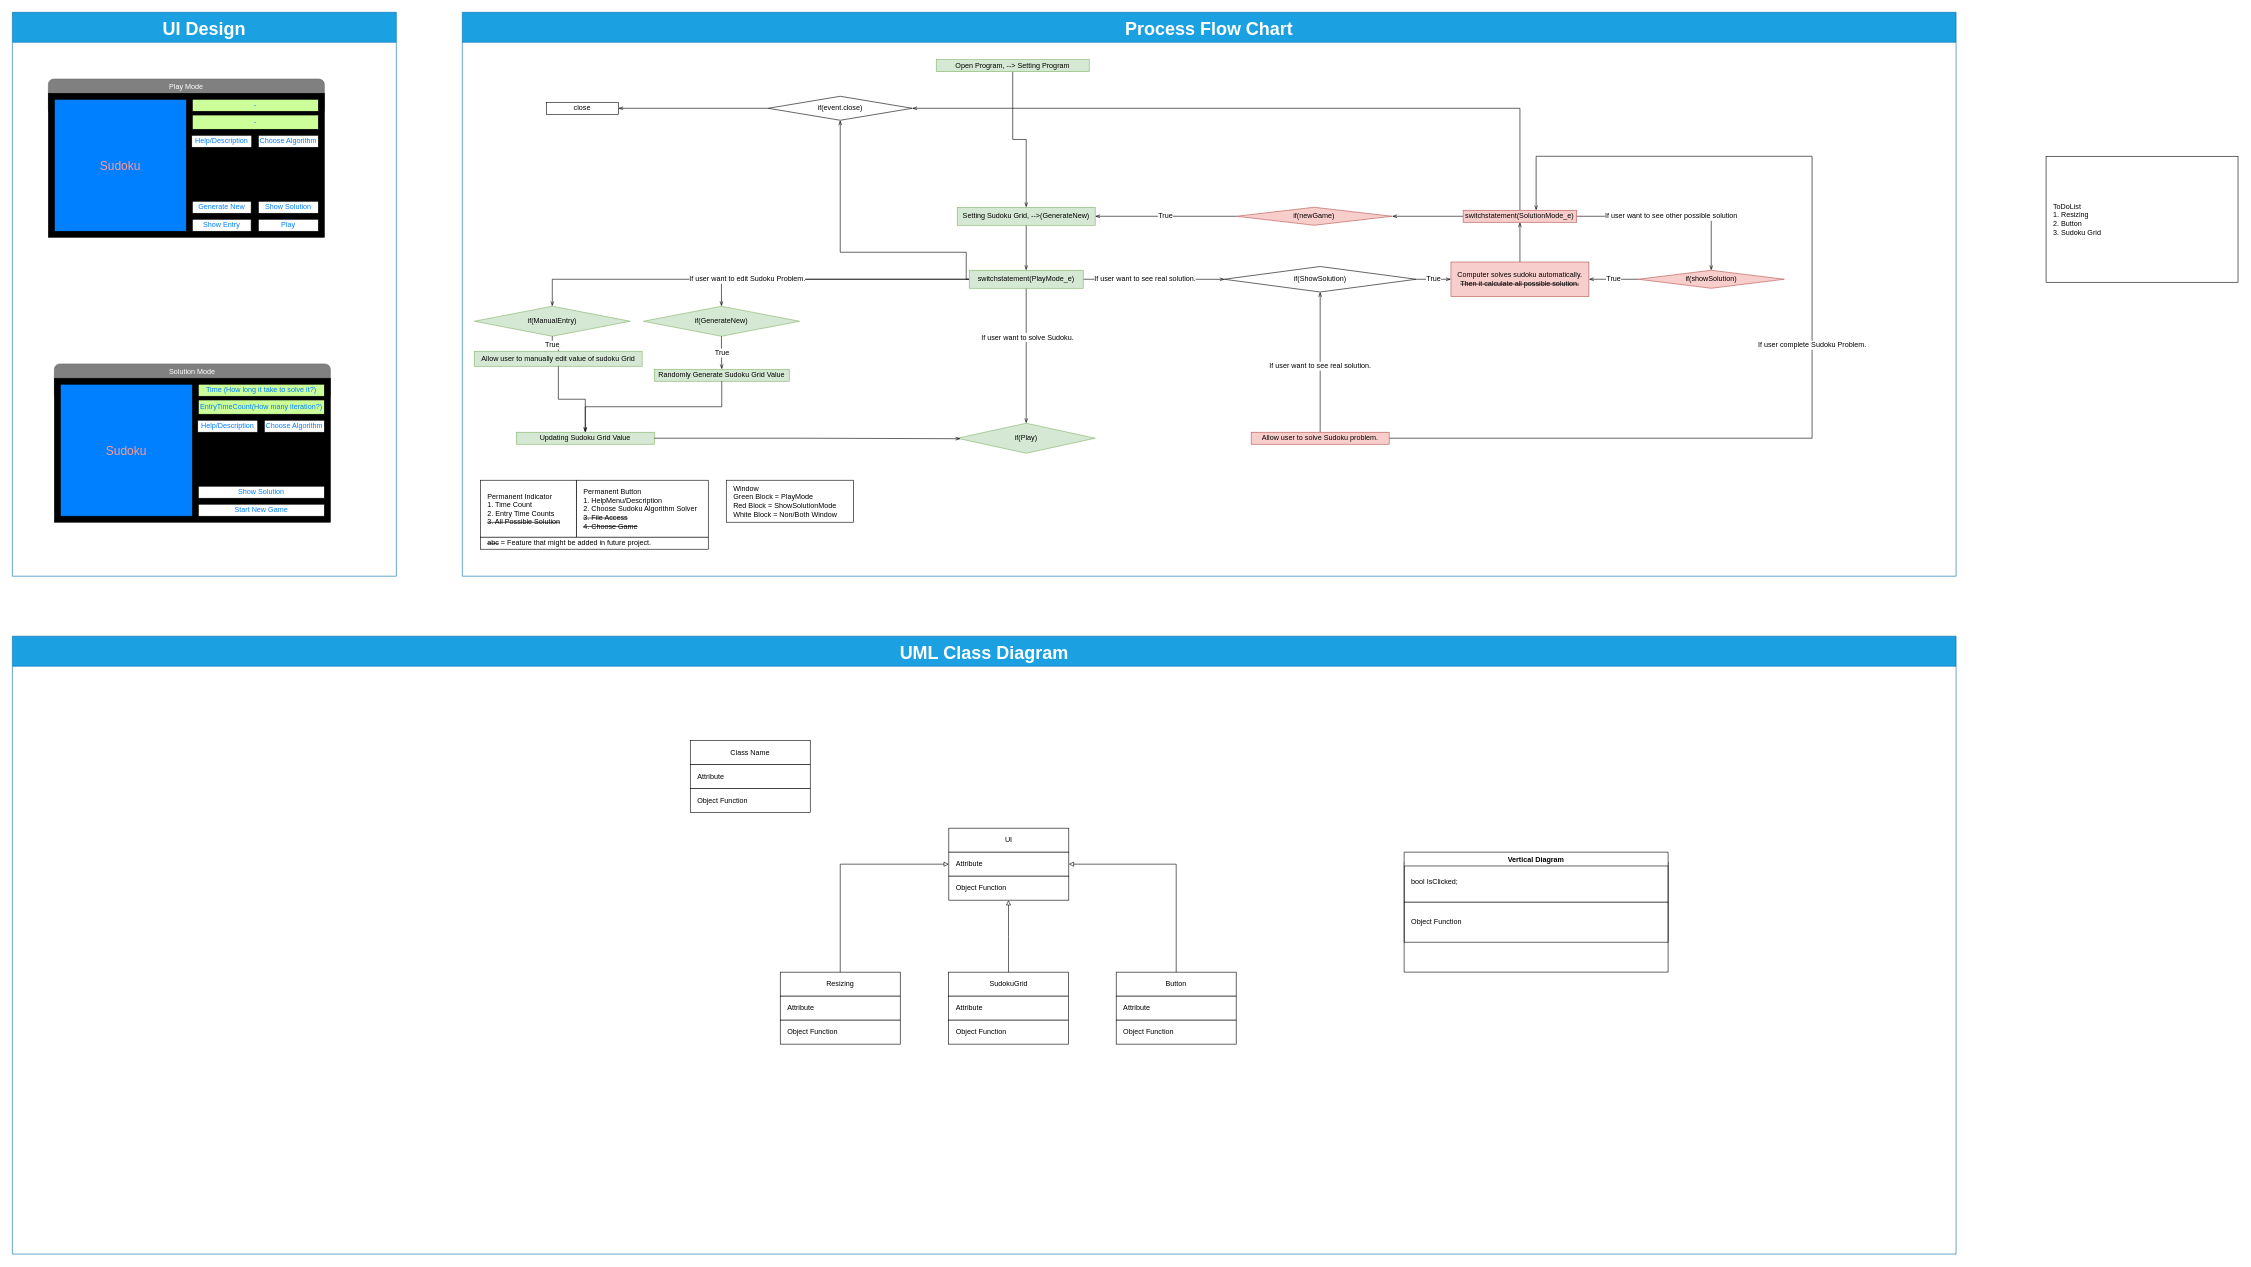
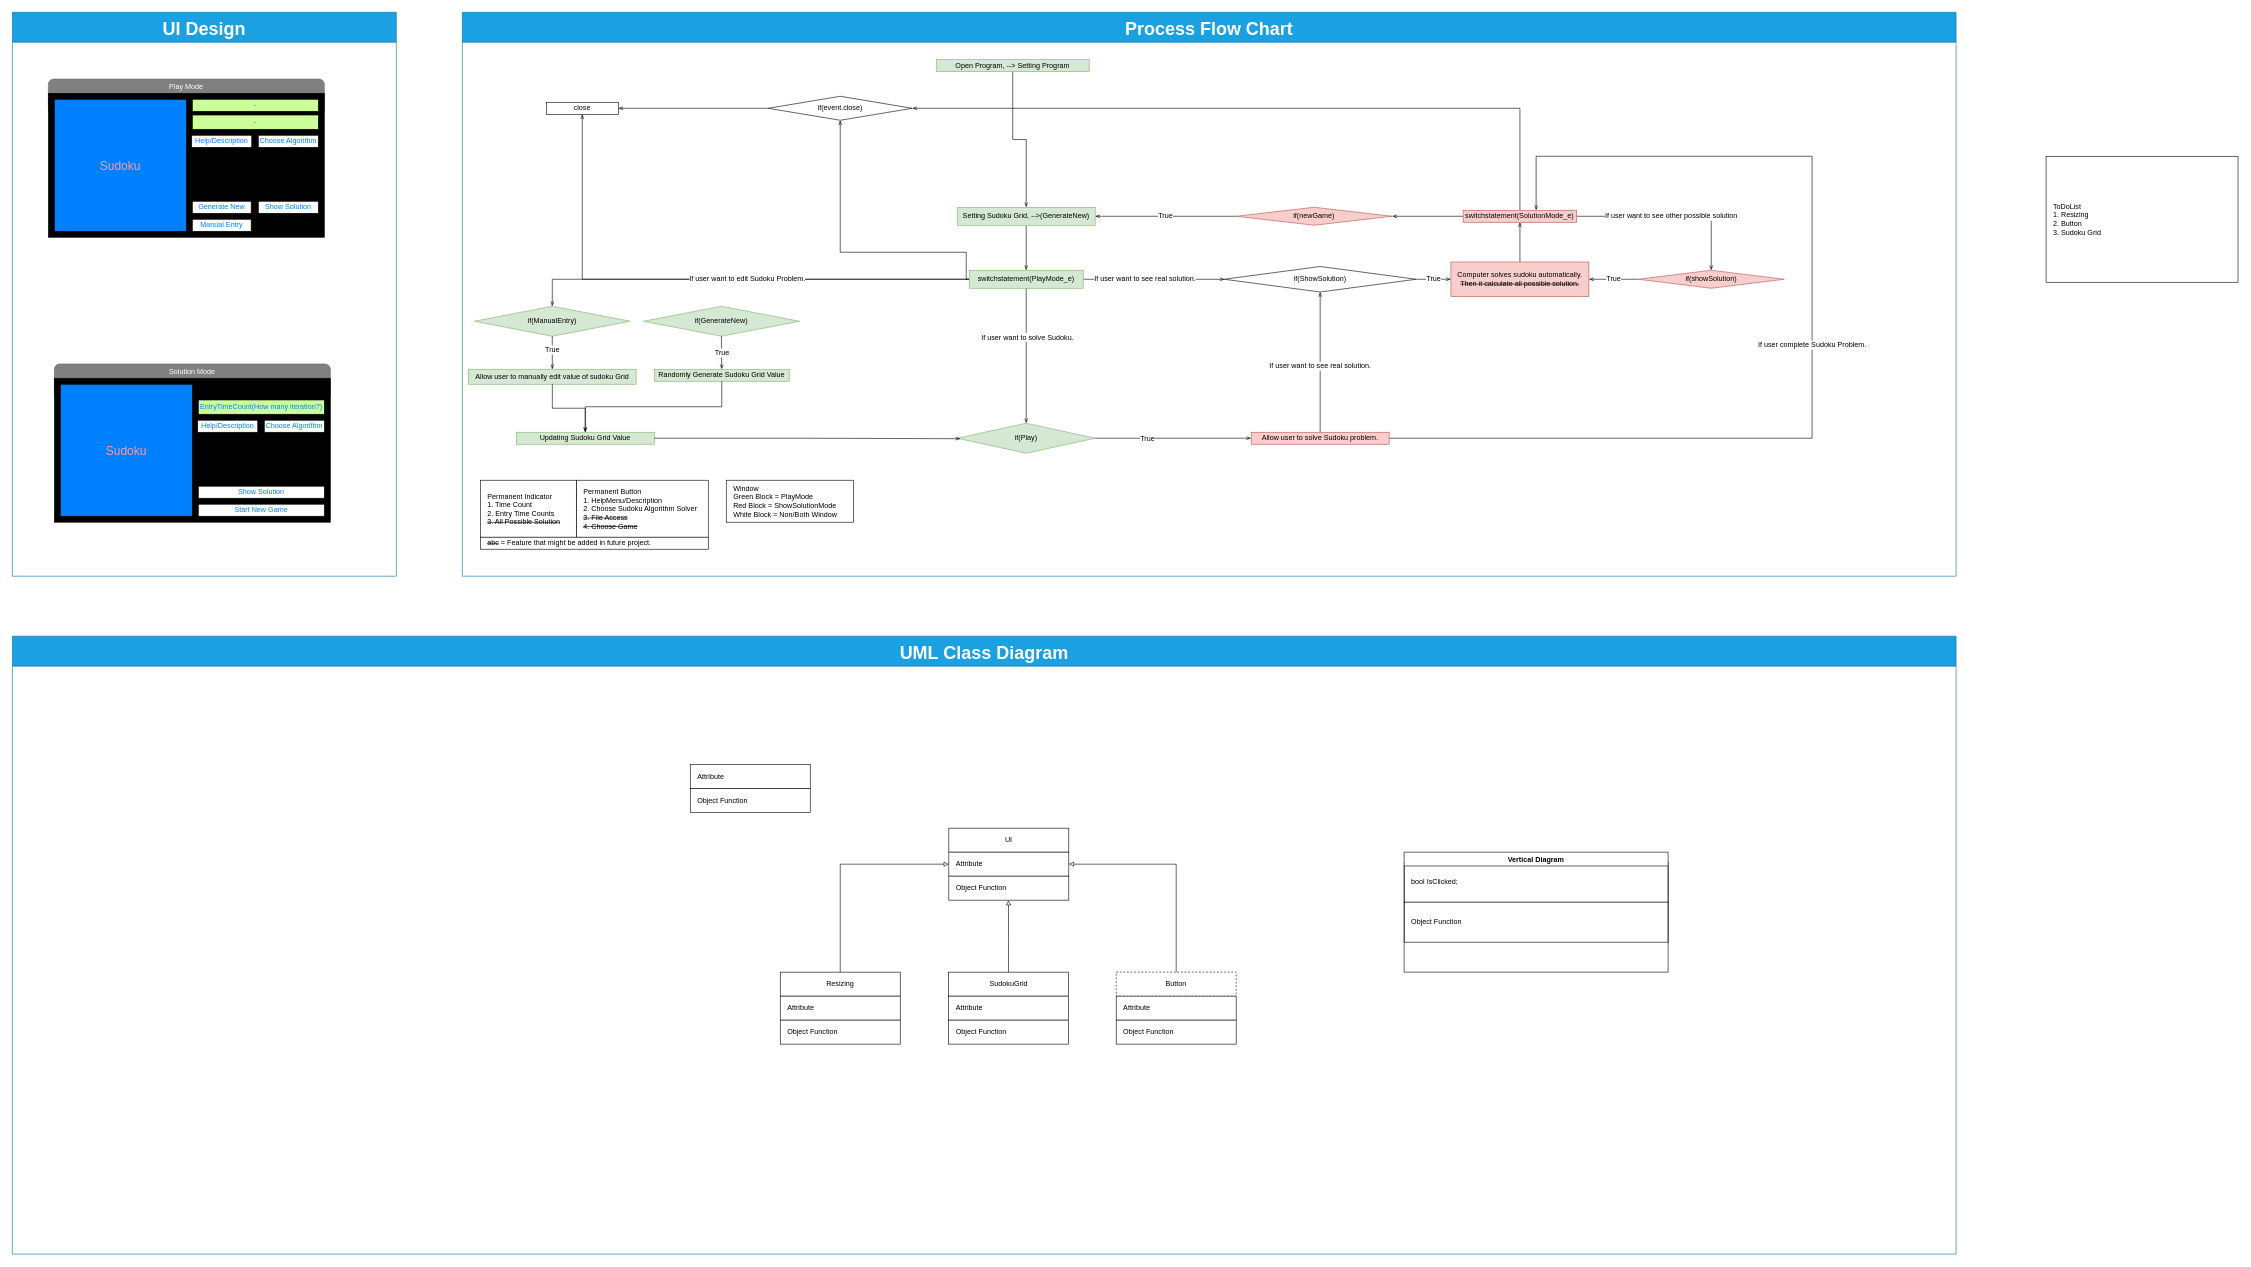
(222, 225) -> (222, 225)
(288, 225) -> none
(722, 294) -> (582, 197)
(558, 359) -> (552, 377)
(261, 390) -> none
none -> (1147, 438)
(750, 753) -> none
(1176, 984) -> (1176, 984)
